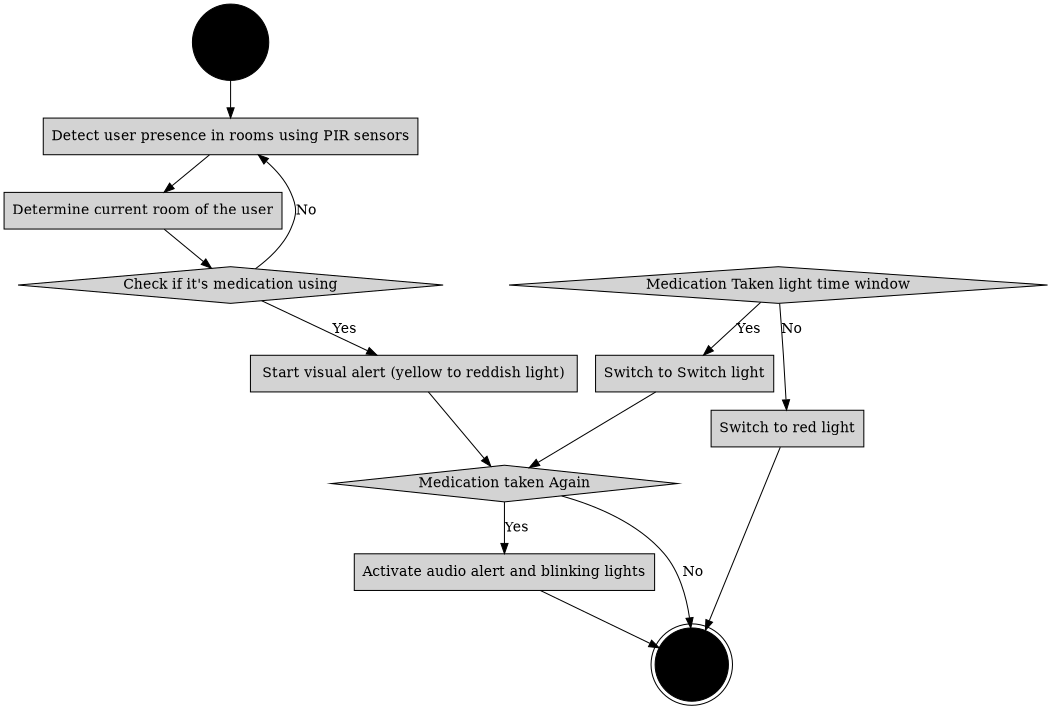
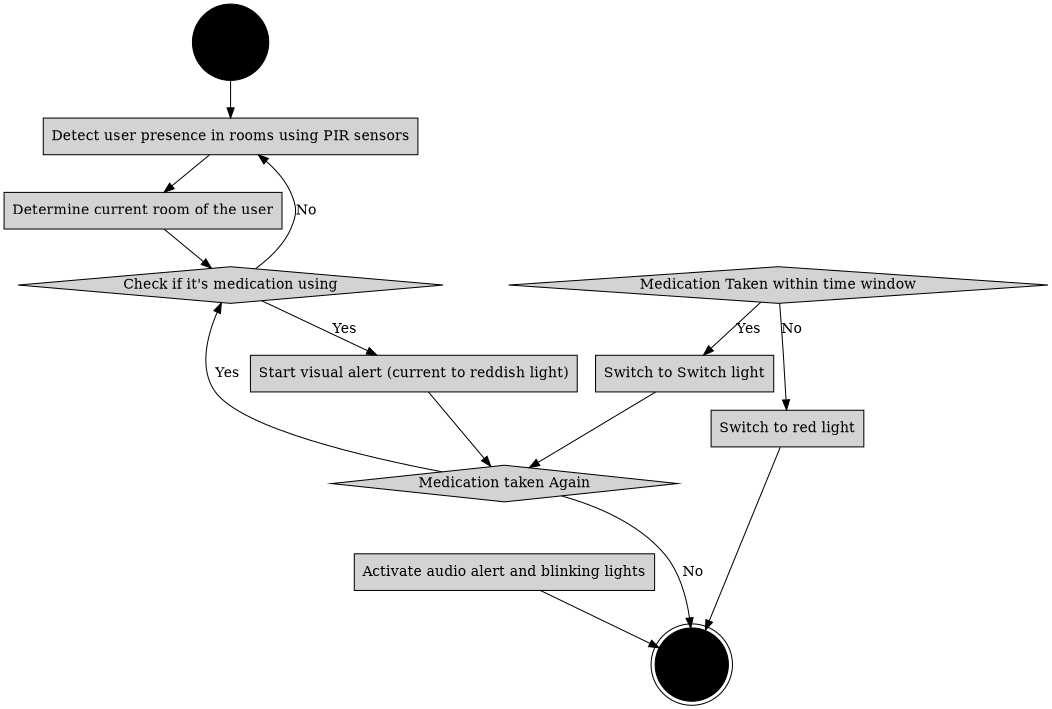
(778, 285) -> (778, 285)
(414, 374) -> (414, 374)
(504, 523) -> (284, 431)
